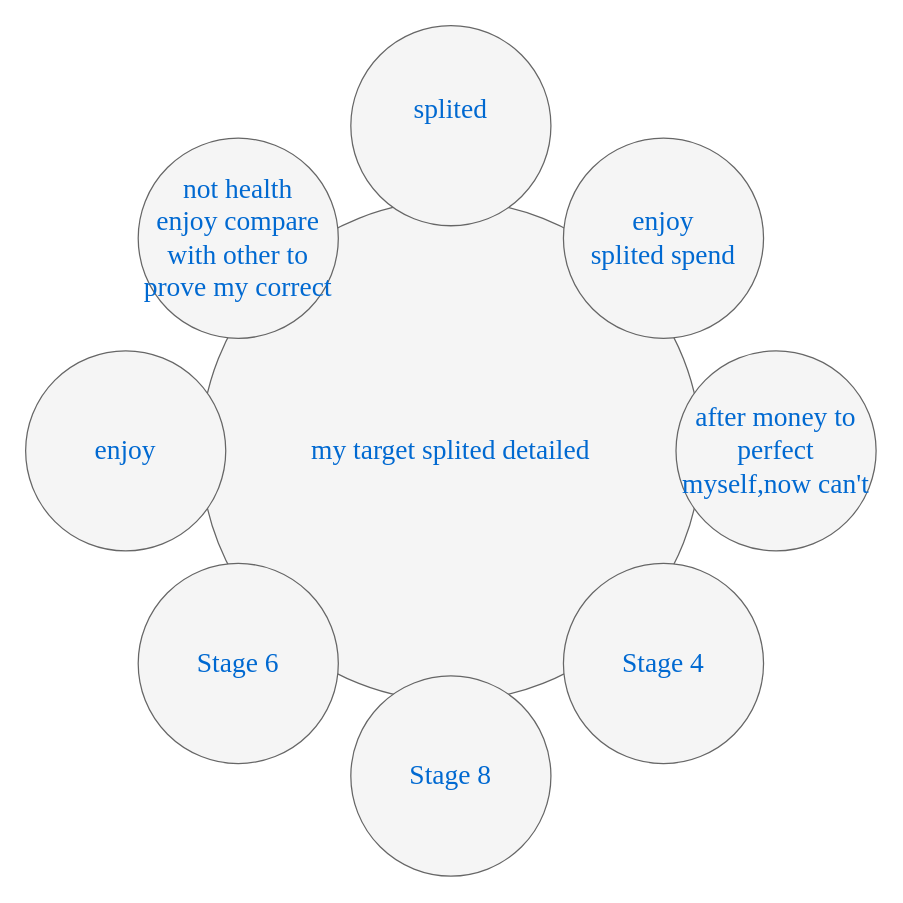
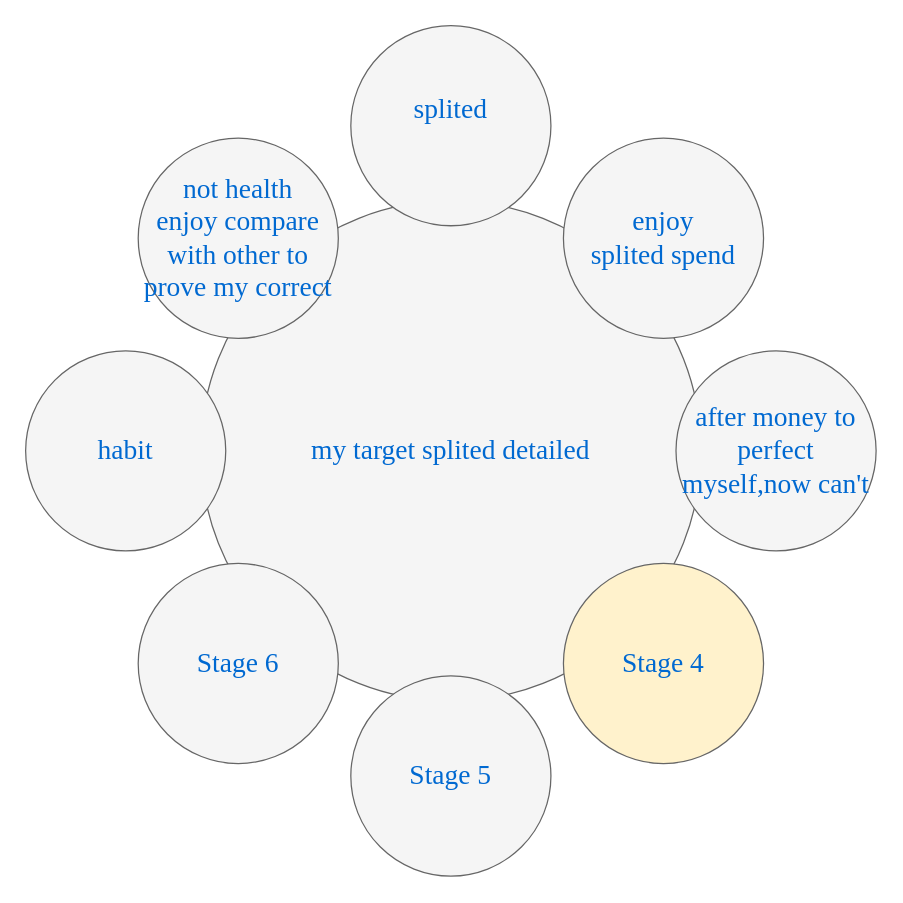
(126, 451) -> (126, 451)
(663, 663) -> (663, 663)
(451, 776) -> (451, 776)
